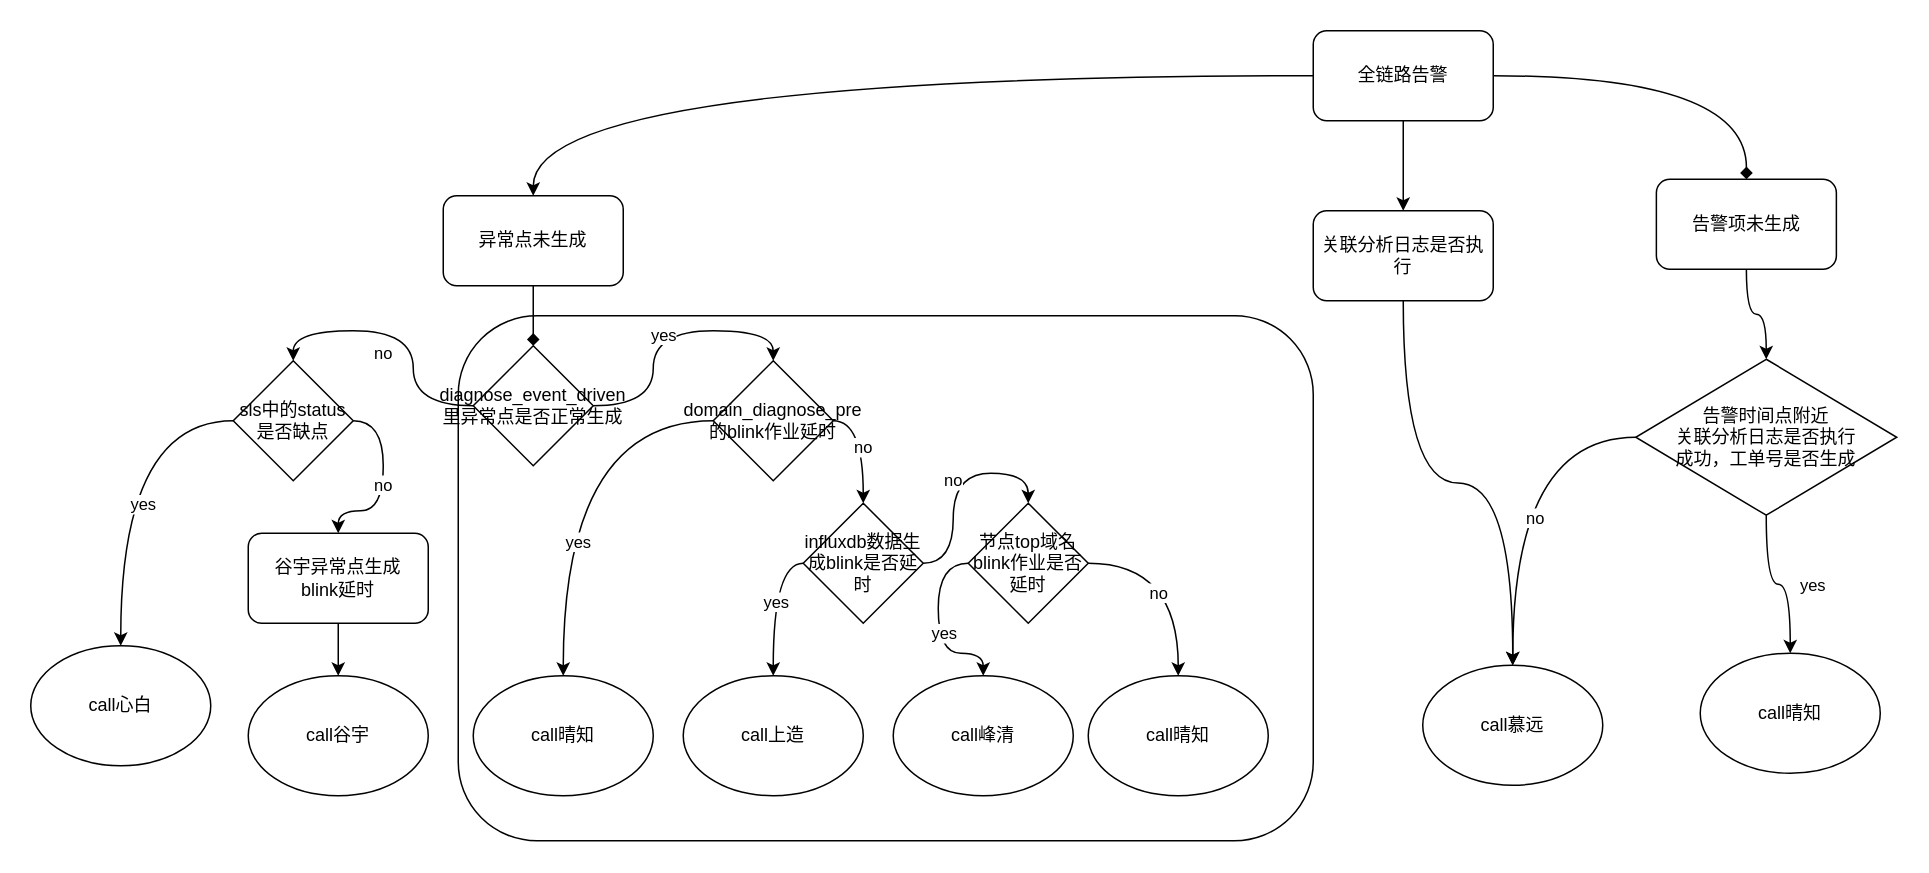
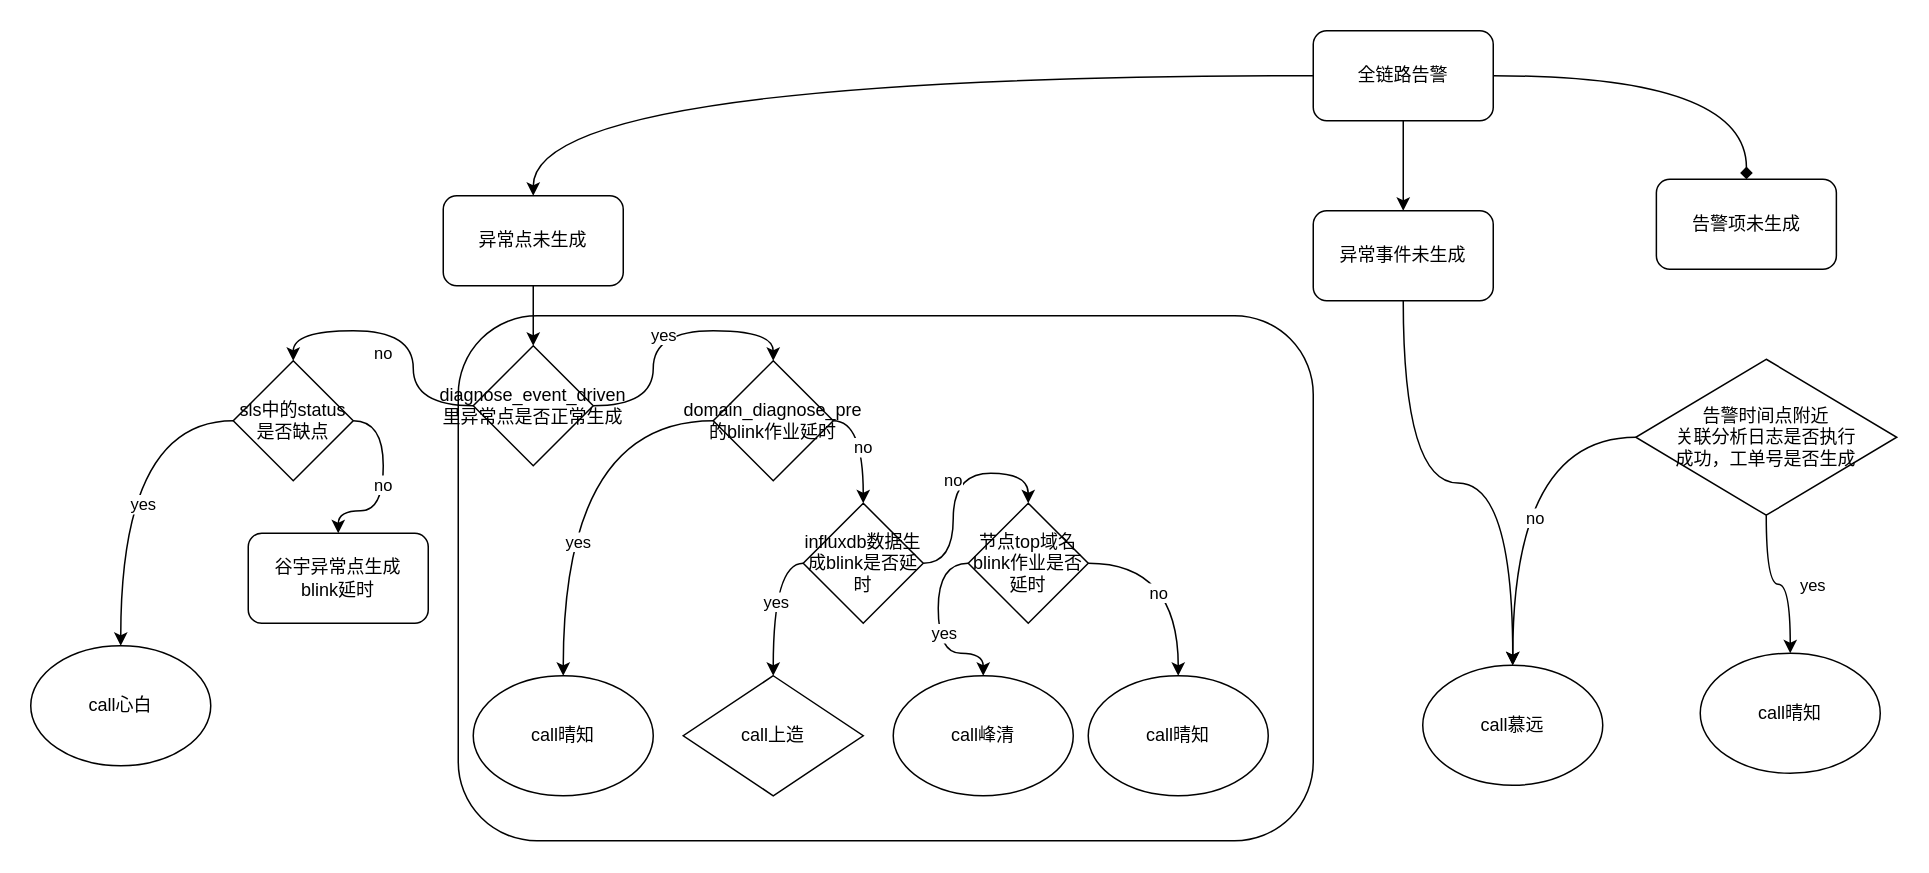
(1403, 256) -> (1403, 256)
(1751, 310) -> none
(533, 333) -> (533, 334)
(338, 647) -> none
(338, 736) -> none
(773, 736) -> (773, 736)
